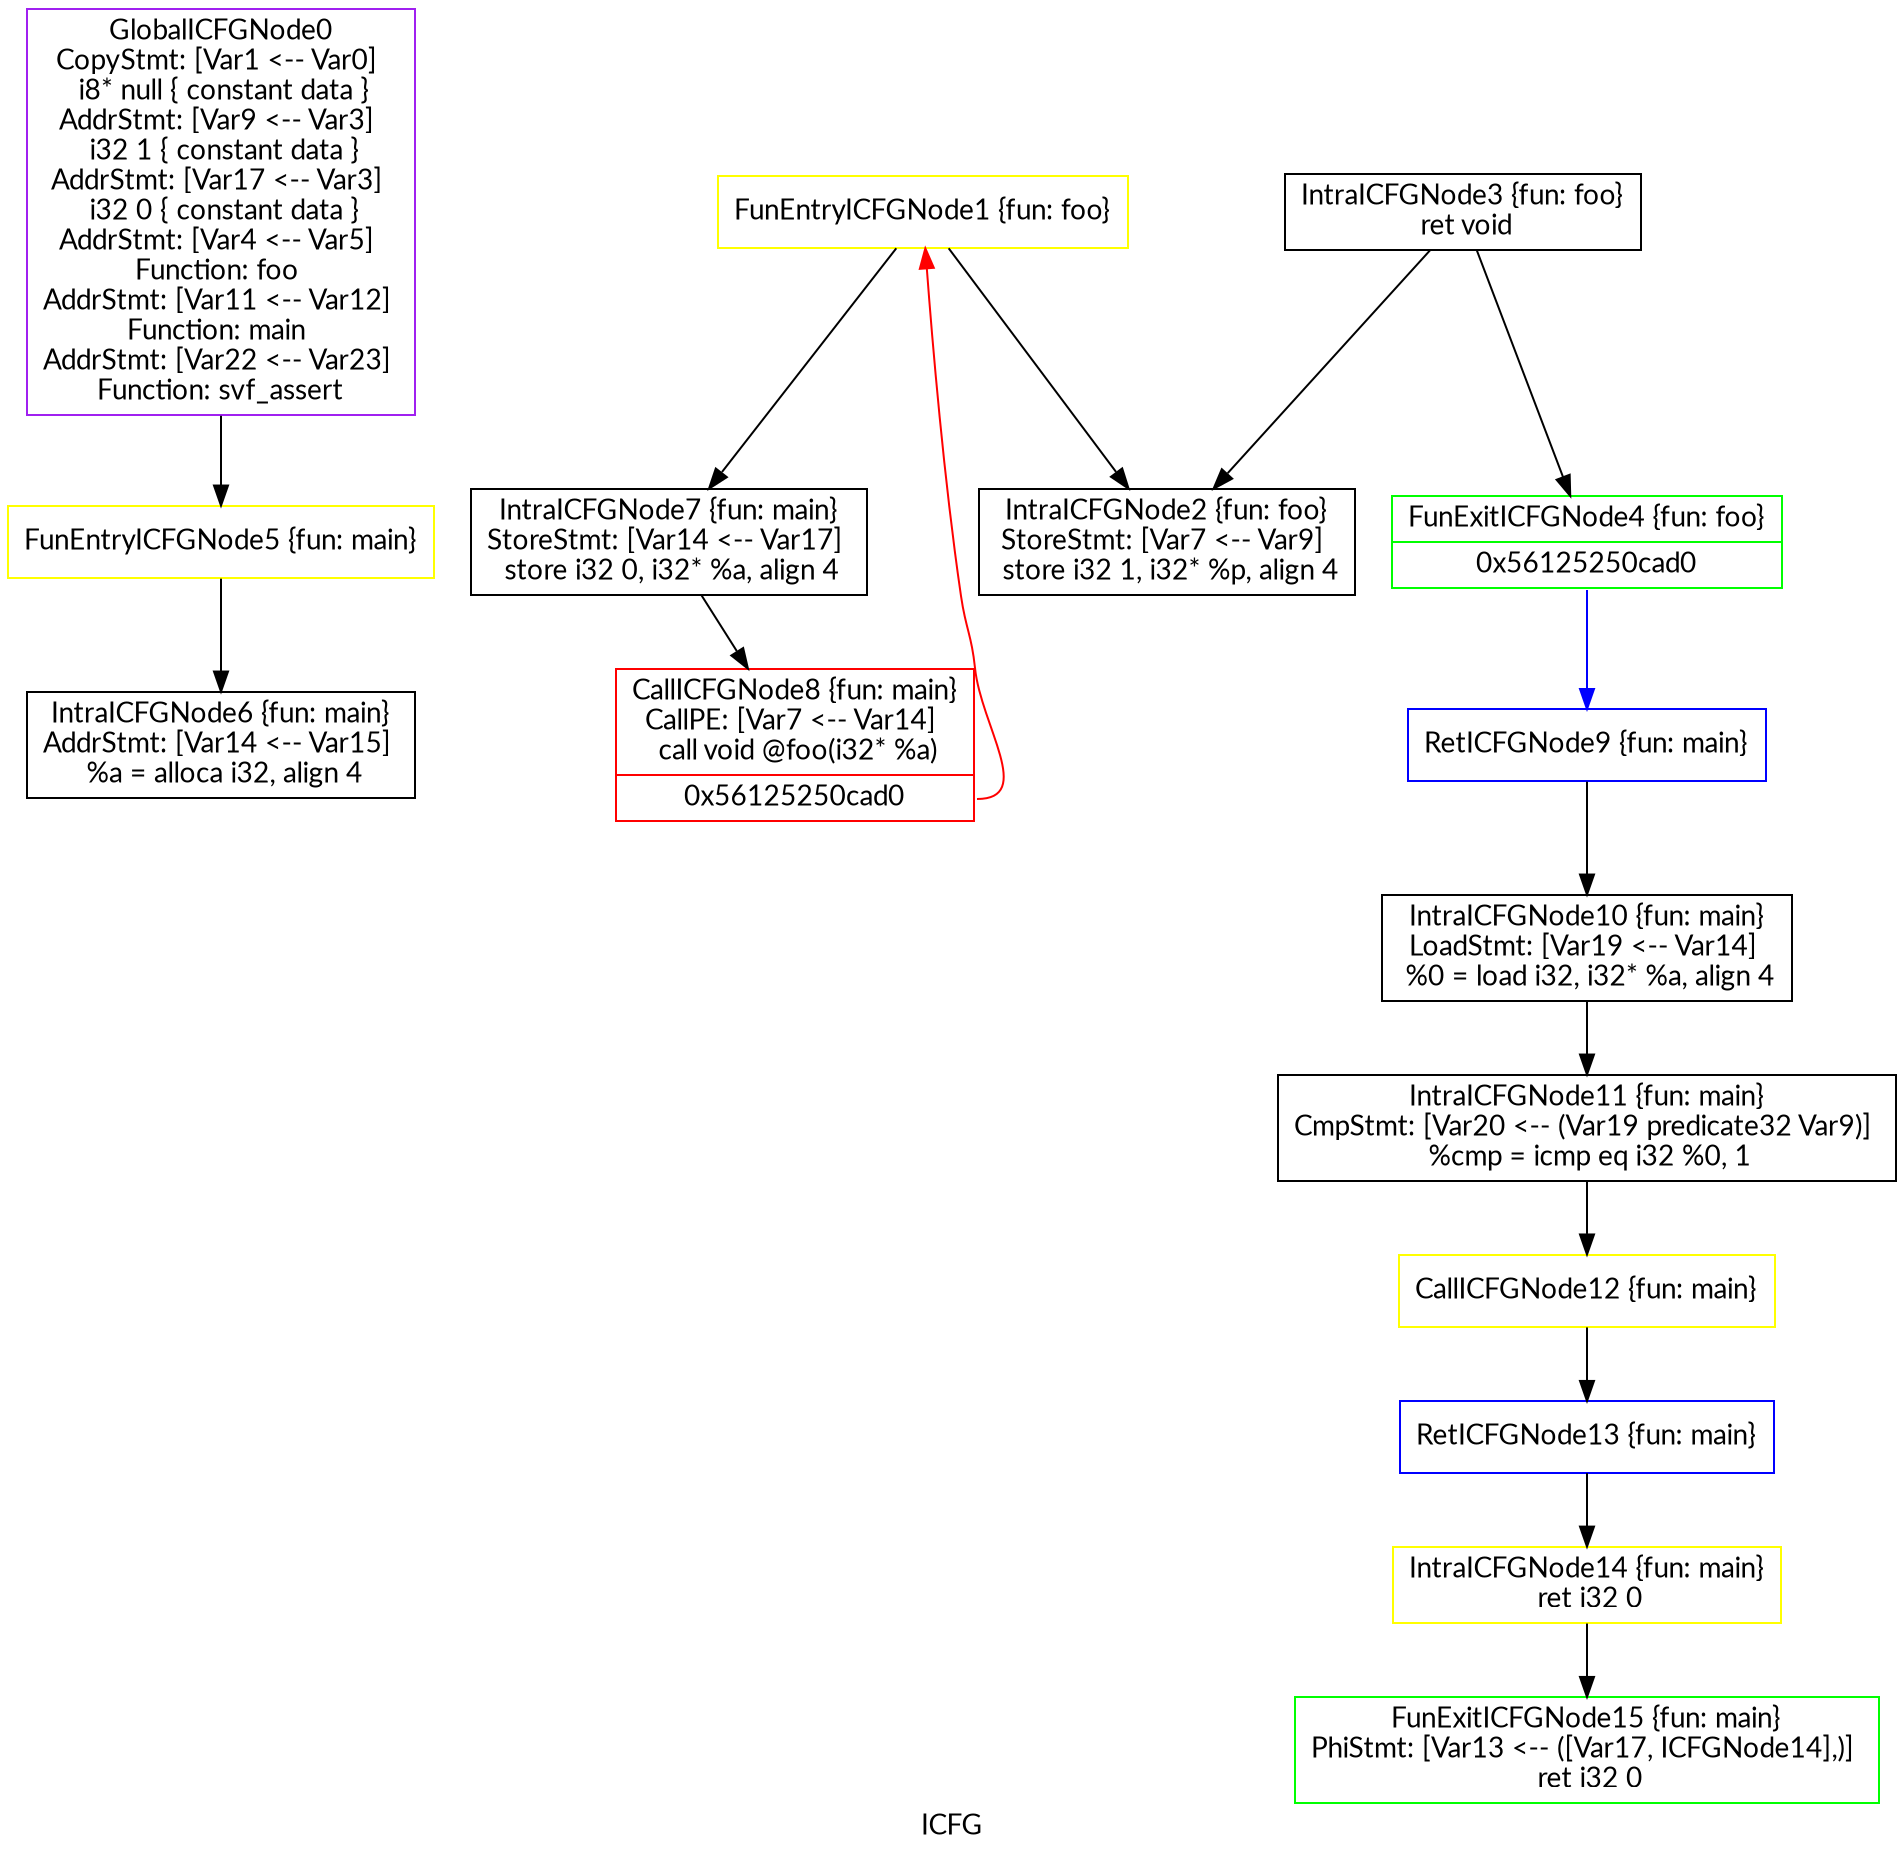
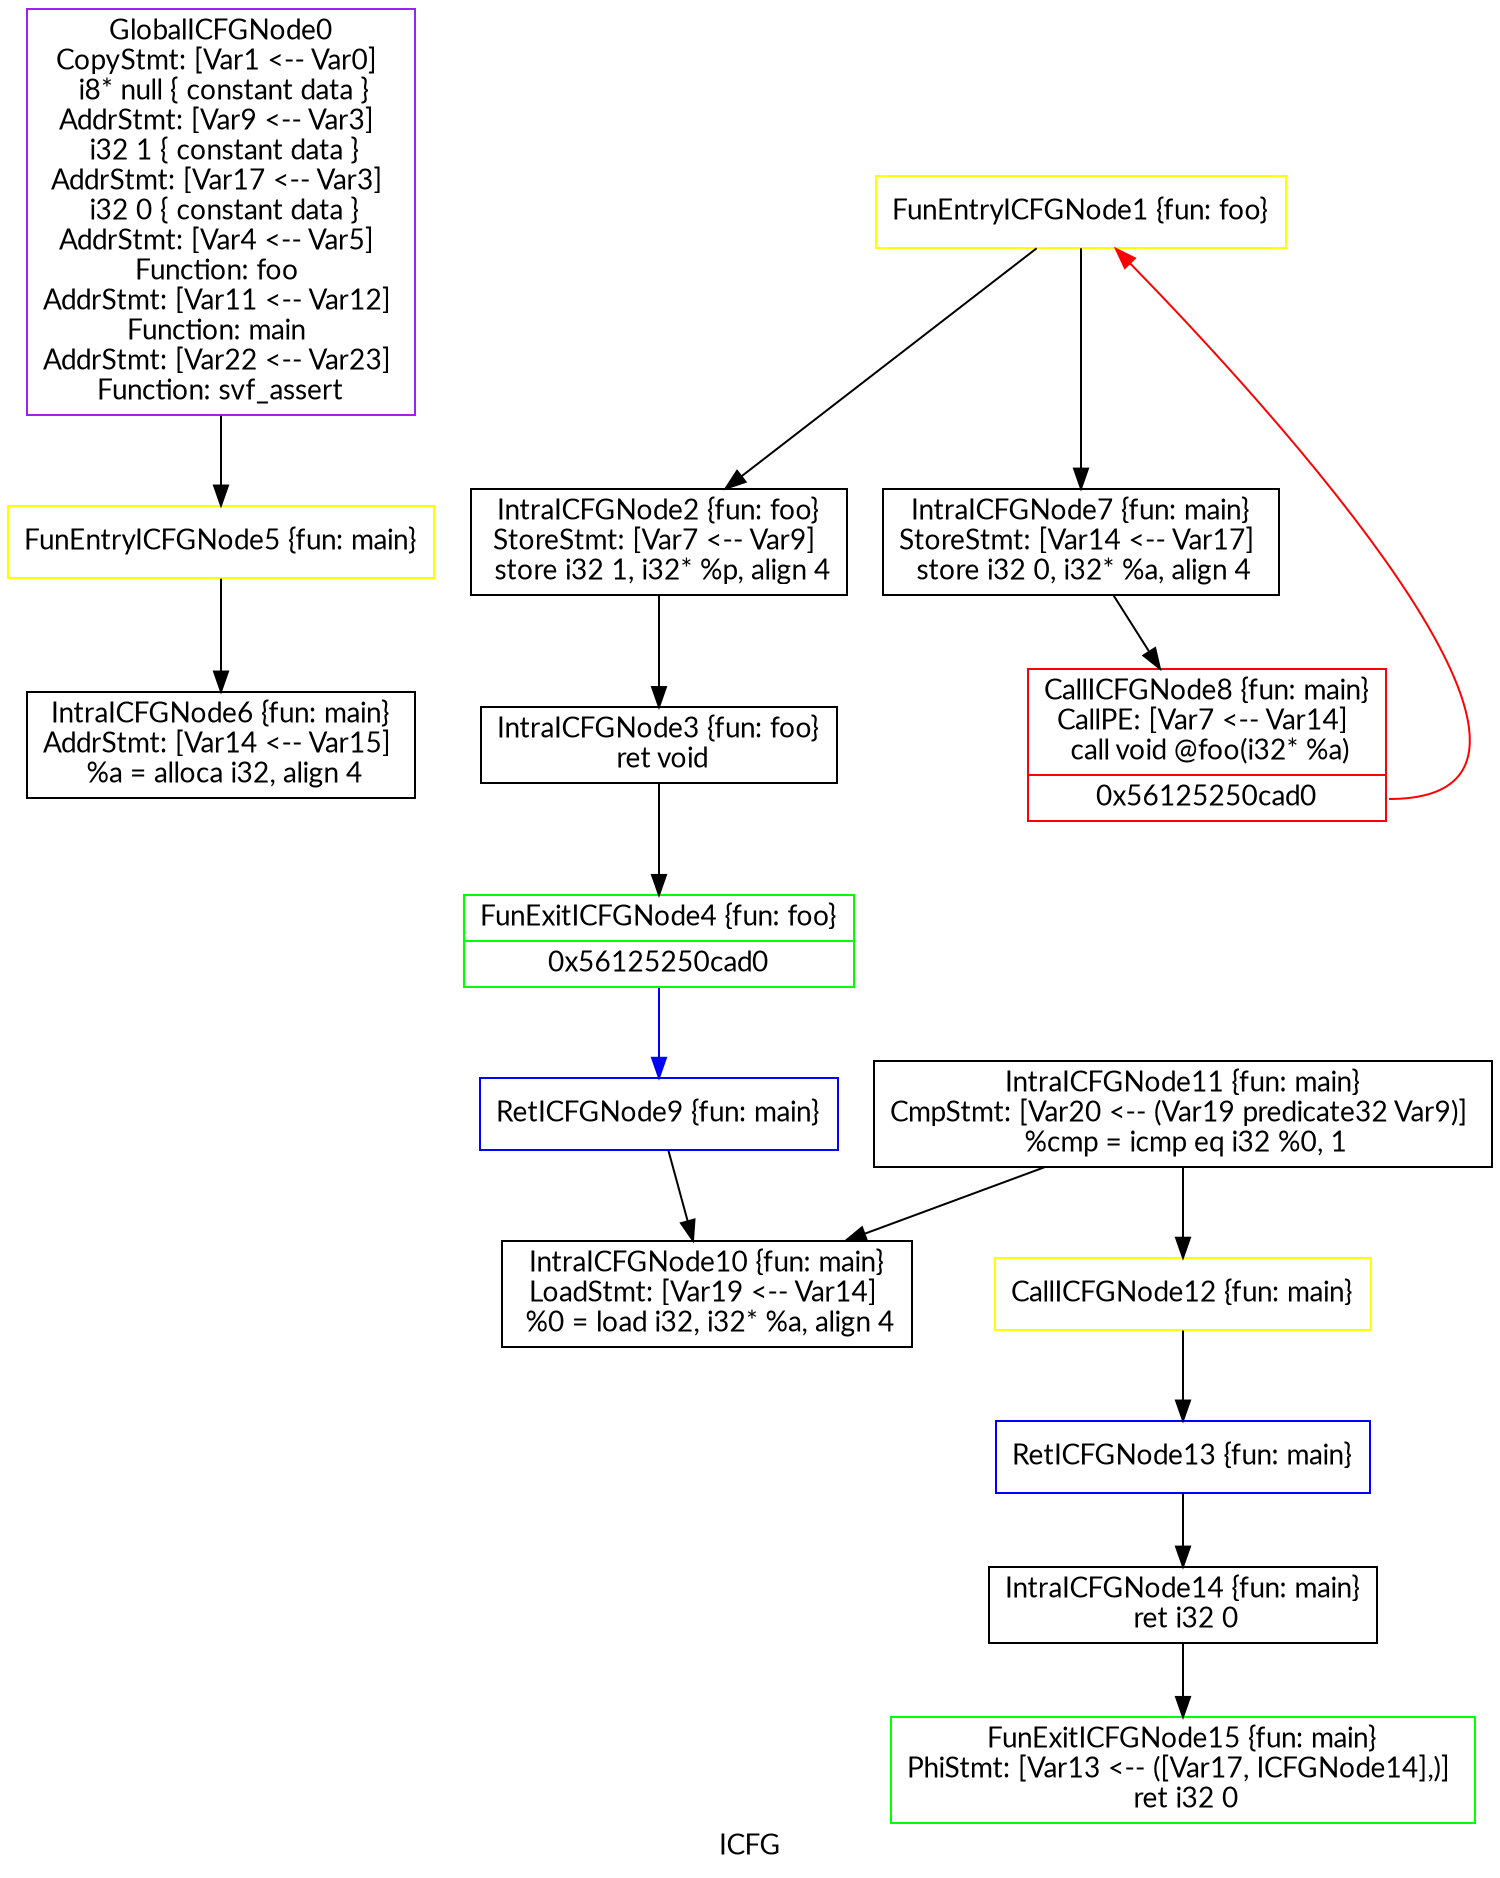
(1329, 362) -> (659, 641)
(1587, 1028) -> (955, 1200)
(1587, 1585) -> (1183, 1605)
